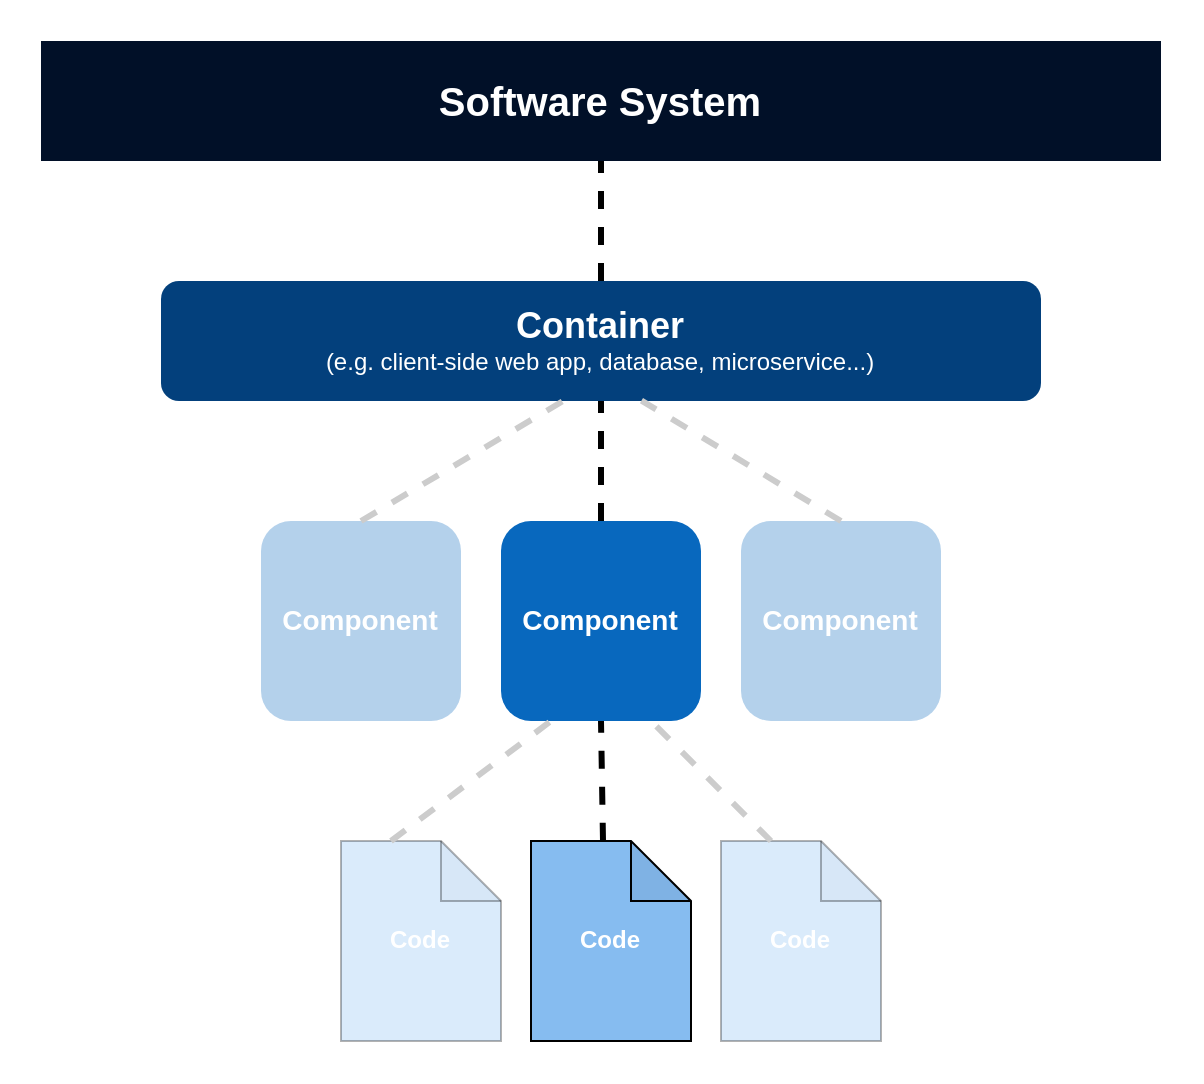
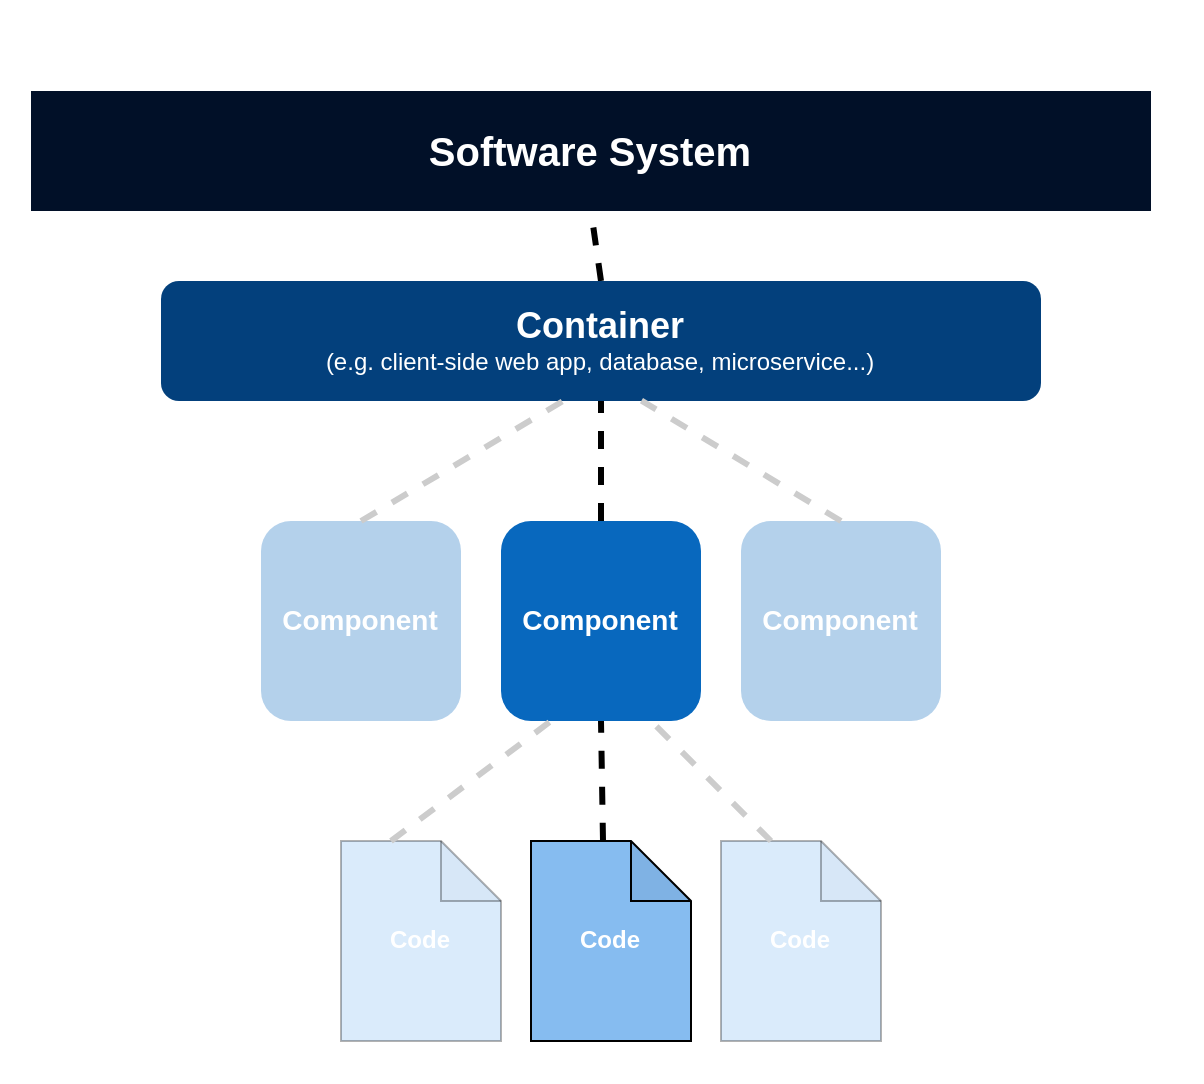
(601, 101) -> (591, 151)
